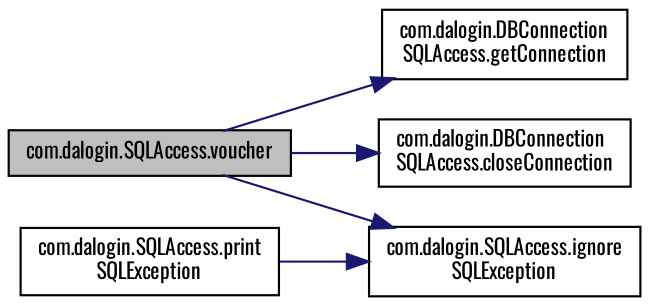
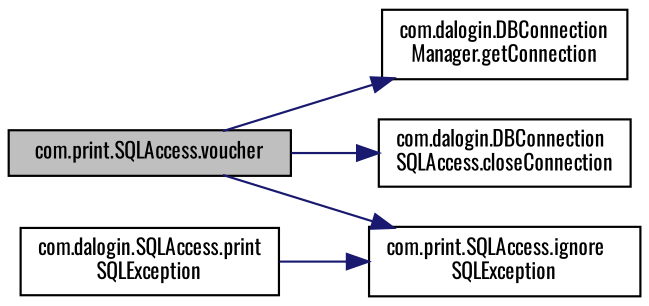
(505, 45) -> (505, 45)
(150, 153) -> (150, 153)
(505, 262) -> (505, 262)
